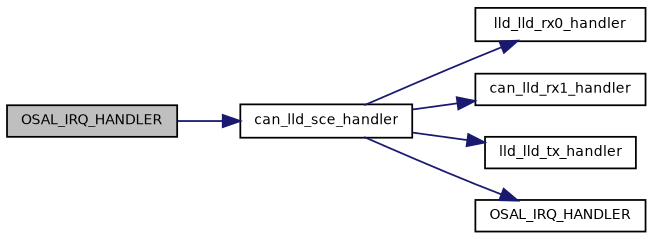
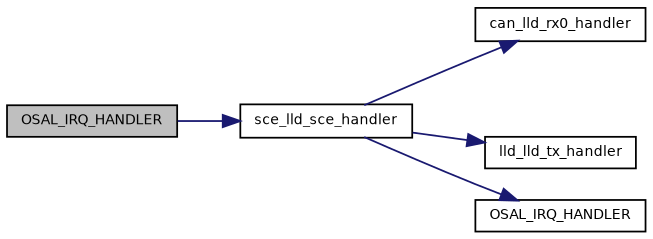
(560, 25) -> (560, 25)
(560, 89) -> none
(326, 121) -> (326, 121)
